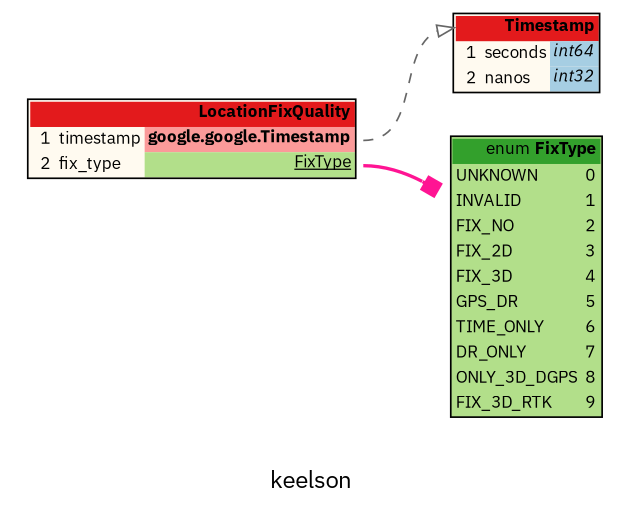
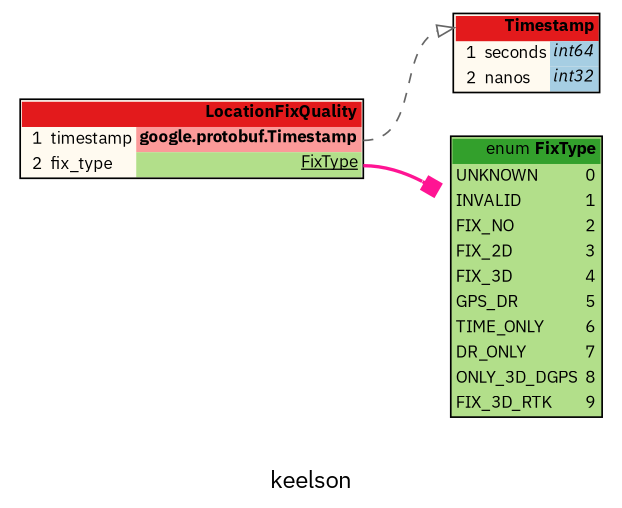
(250, 137) -> (249, 137)
